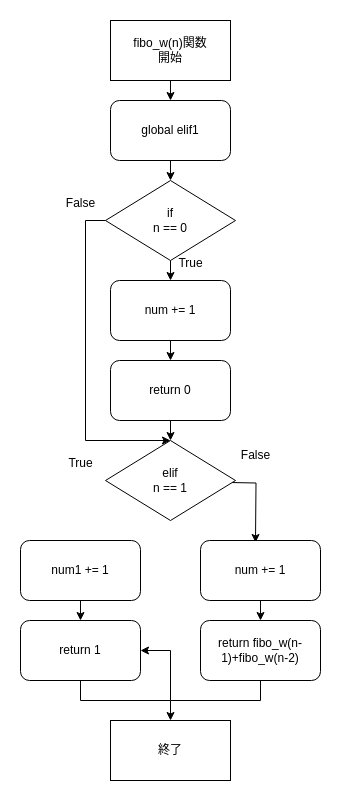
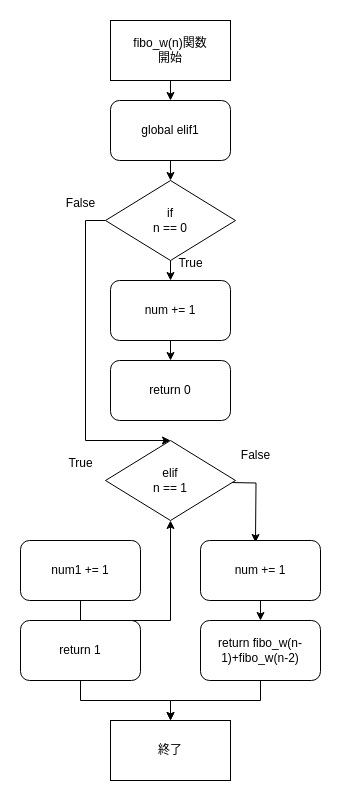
(171, 427) -> none
(81, 612) -> (171, 593)
(171, 666) -> (173, 701)
